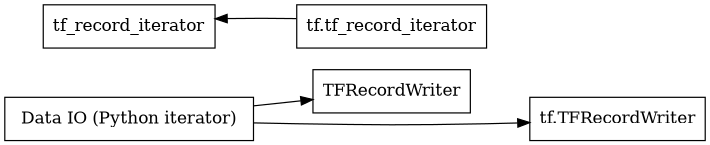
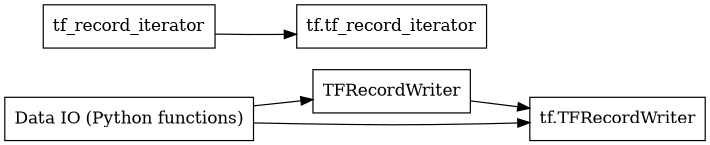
(262, 18) -> (250, 35)
none -> (494, 104)
(129, 119) -> (129, 119)
